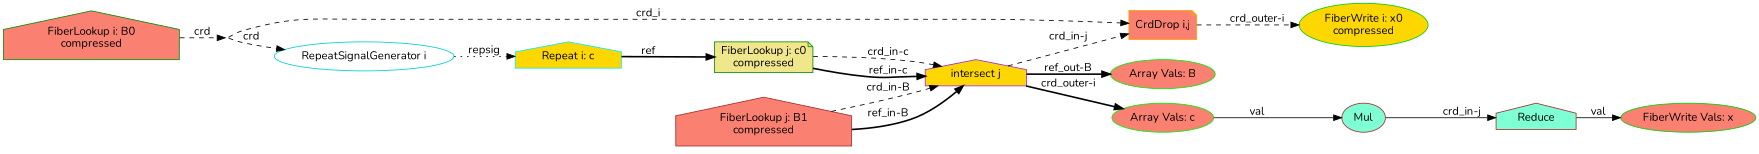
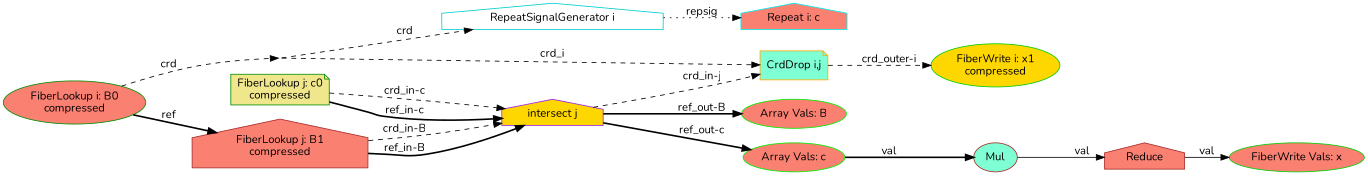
(1163, 25) -> (794, 65)
(1364, 25) -> (996, 65)
(91, 38) -> (75, 102)
(364, 56) -> (552, 18)
(568, 56) -> (794, 18)
(664, 57) -> none
(1068, 83) -> (702, 130)
(1462, 112) -> (1082, 151)
(1274, 118) -> (905, 157)
(1536, 118) -> (1145, 157)
none -> (171, 123)
